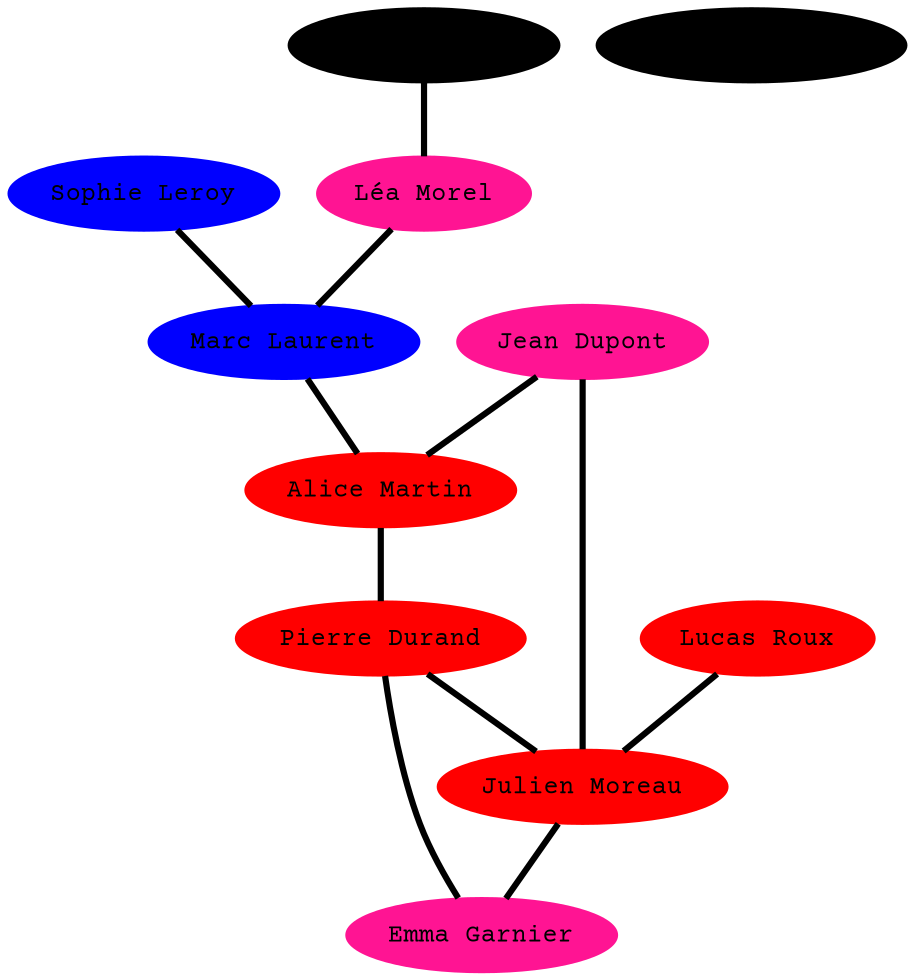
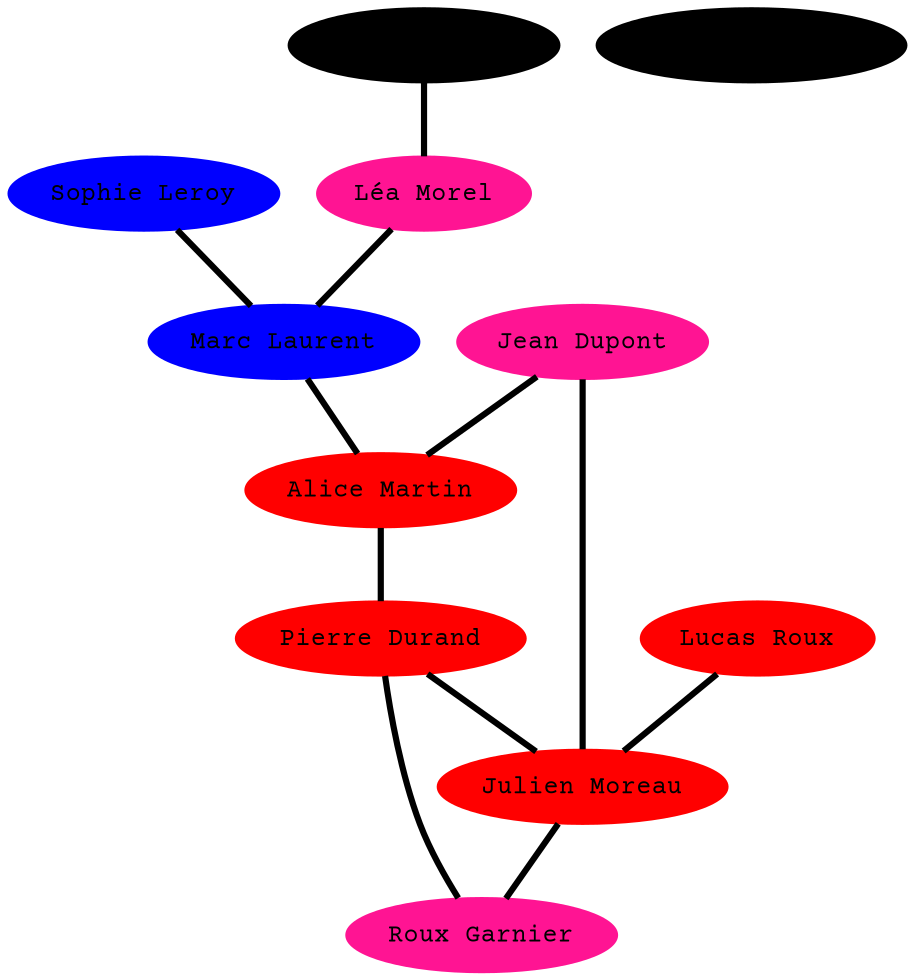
(482, 935) -> (482, 935)
